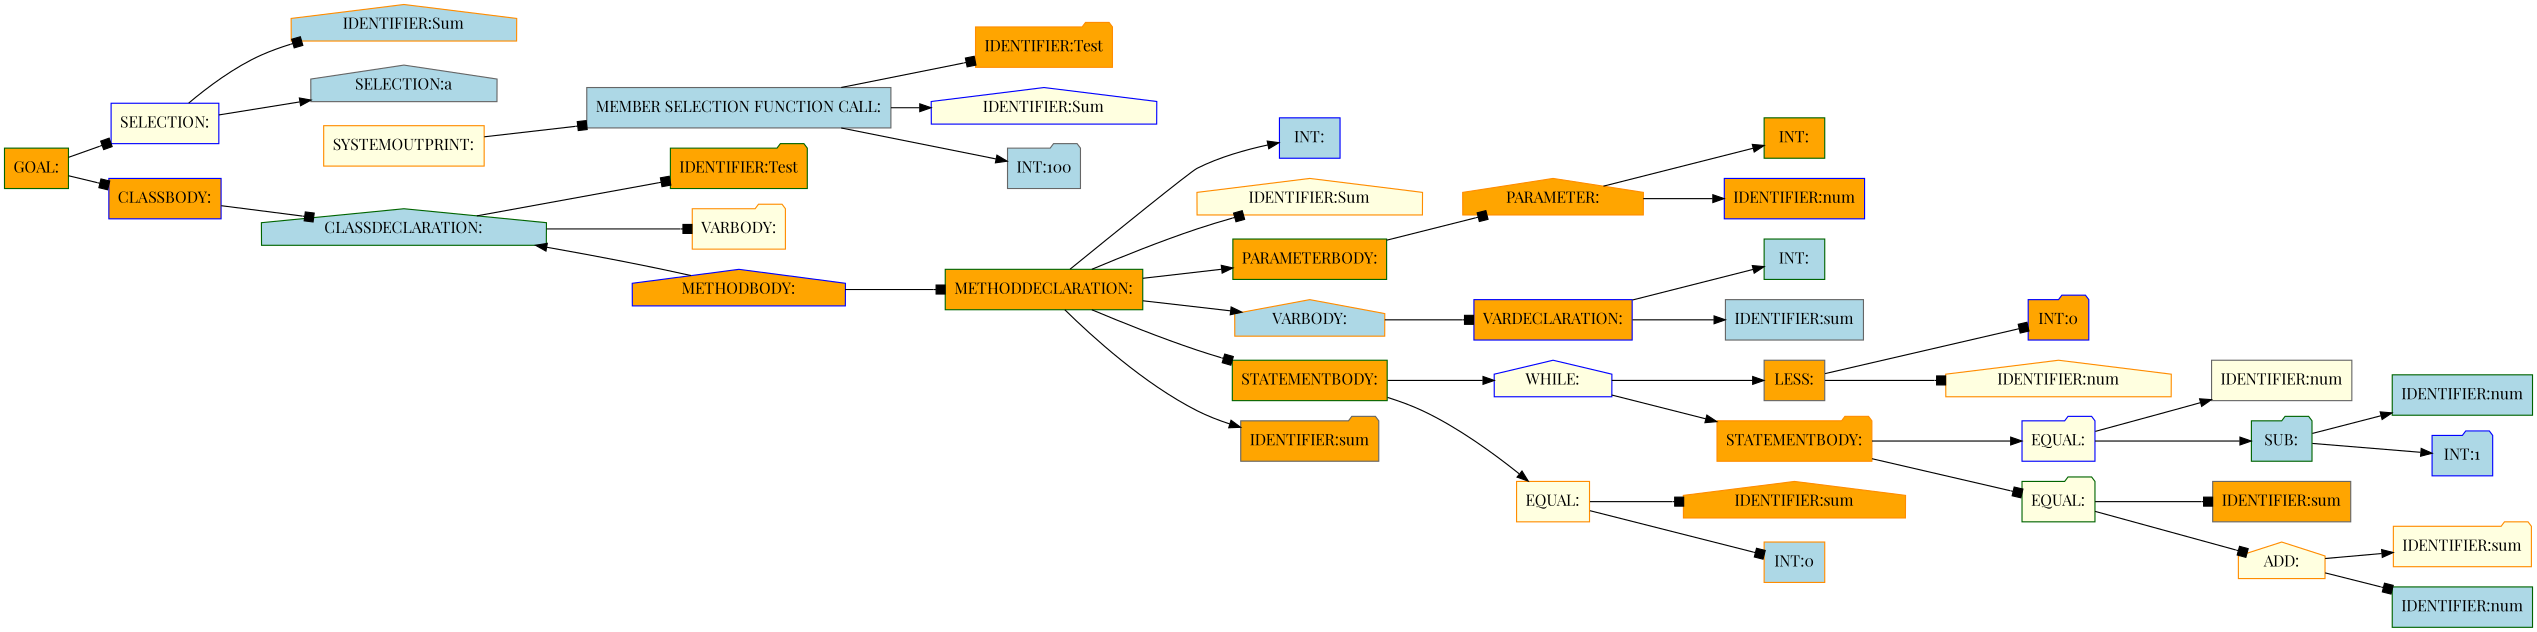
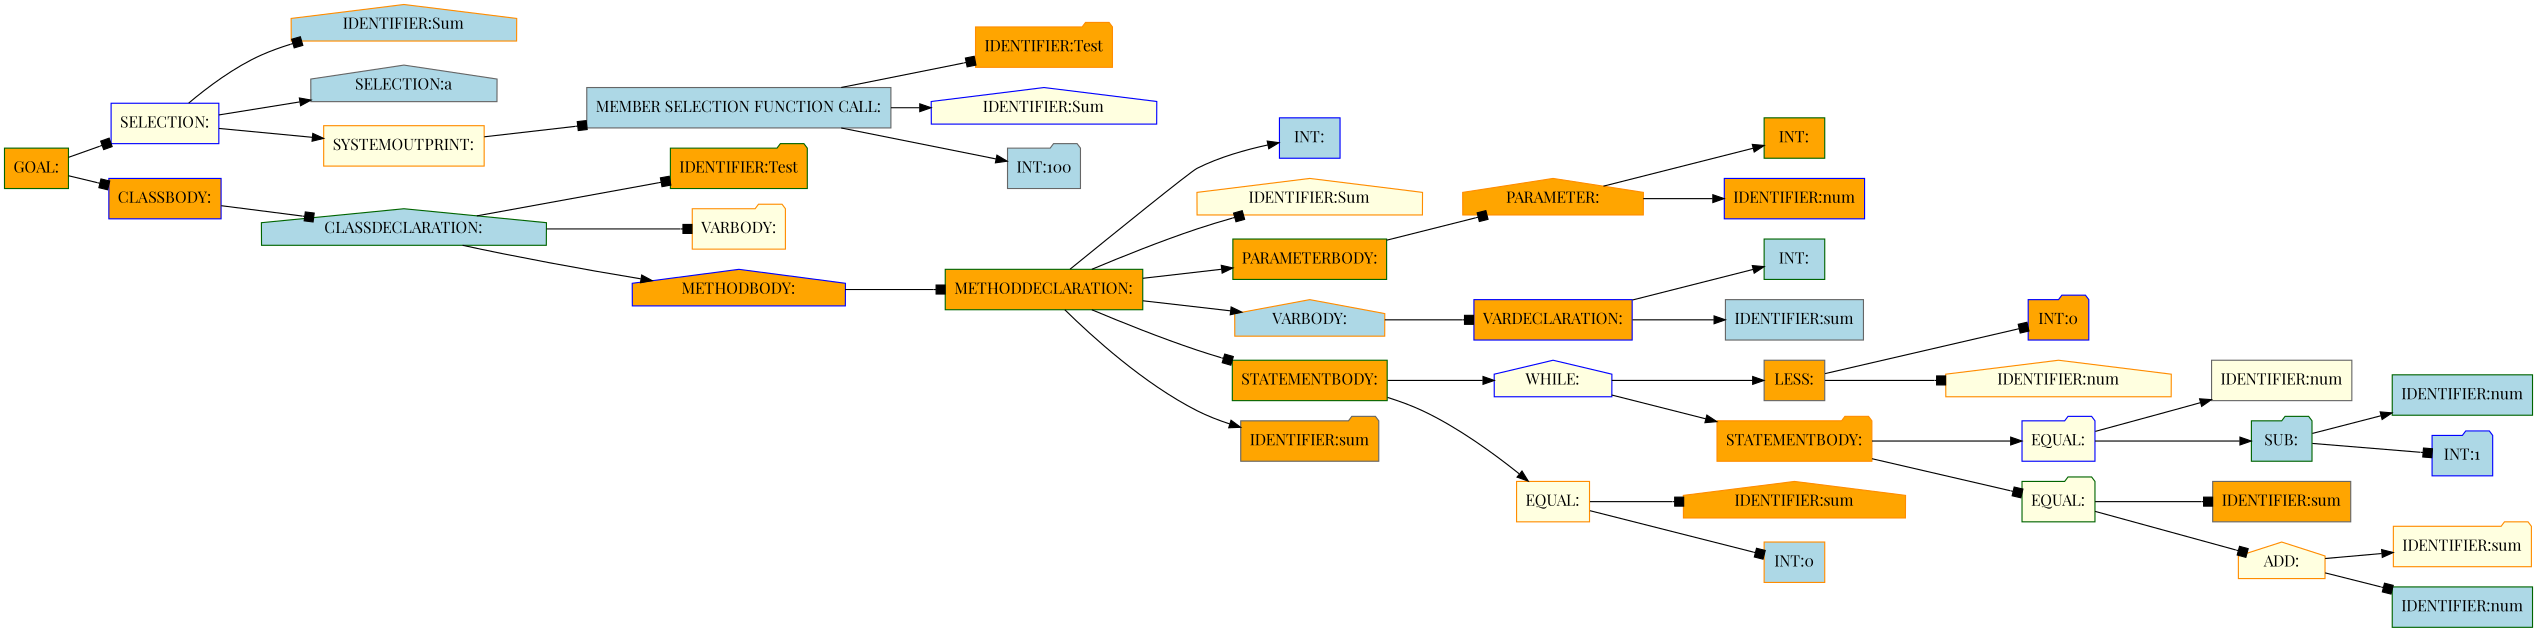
none -> (266, 133)
(619, 261) -> (552, 263)
(2366, 448) -> (2366, 448)
